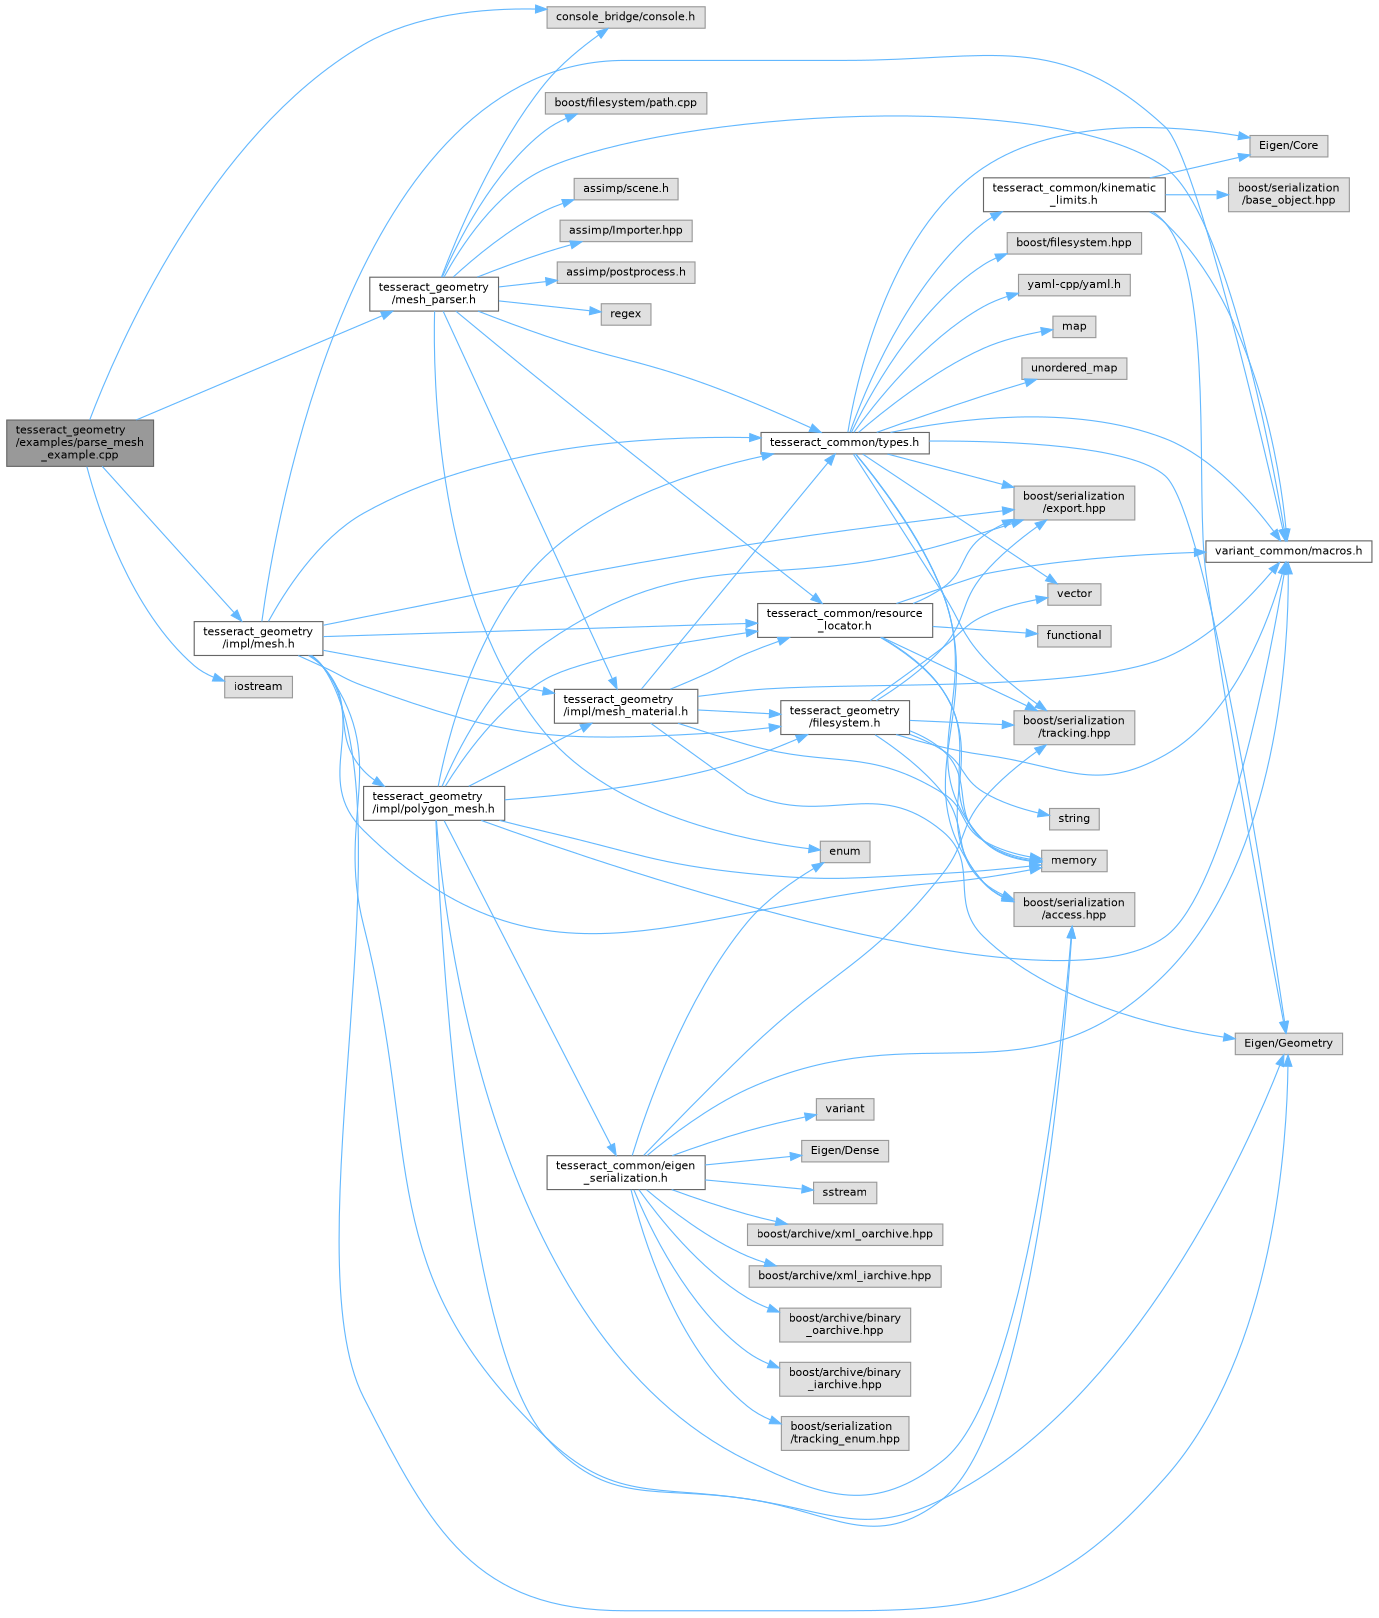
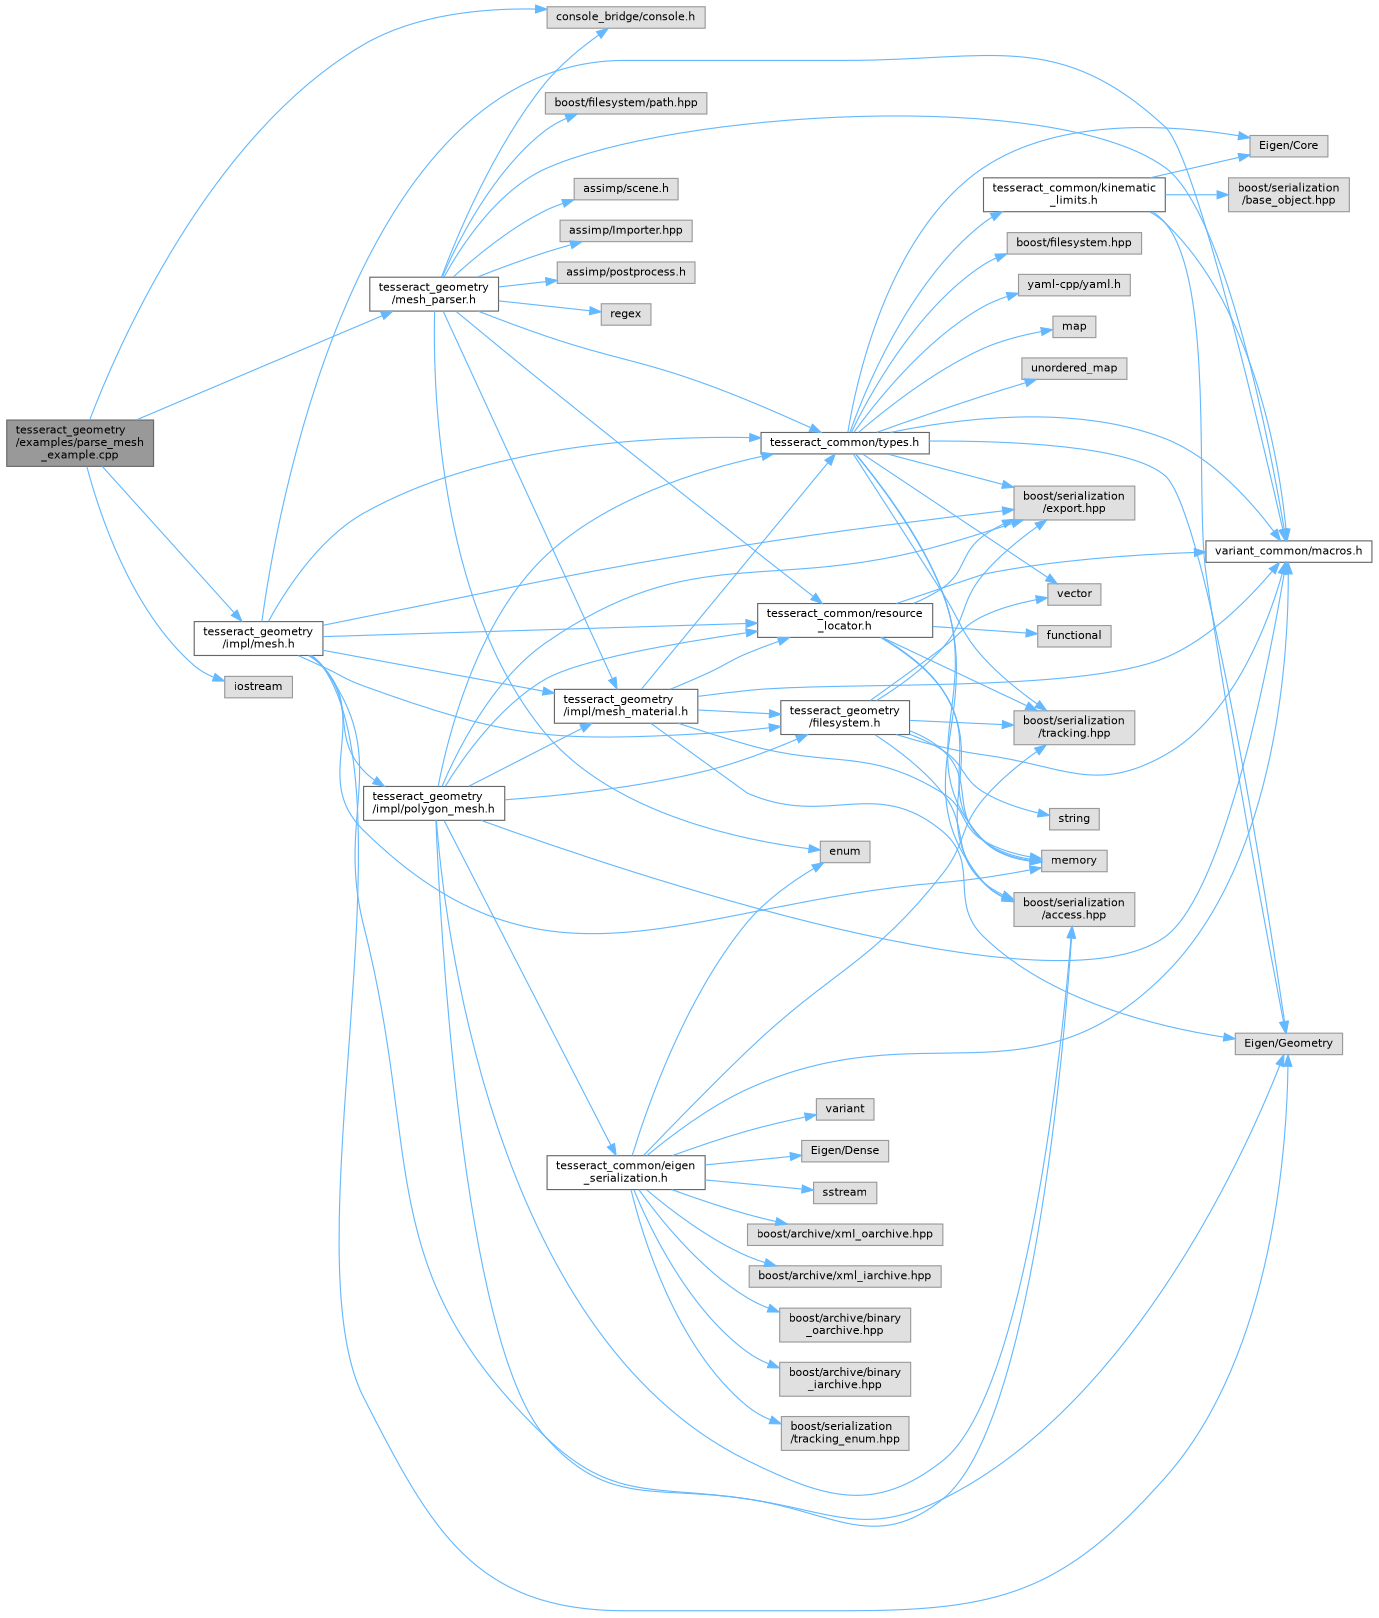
(626, 103) -> (626, 103)
(762, 875) -> none
